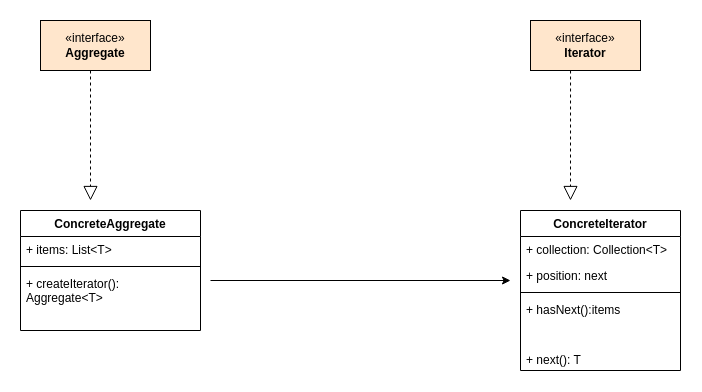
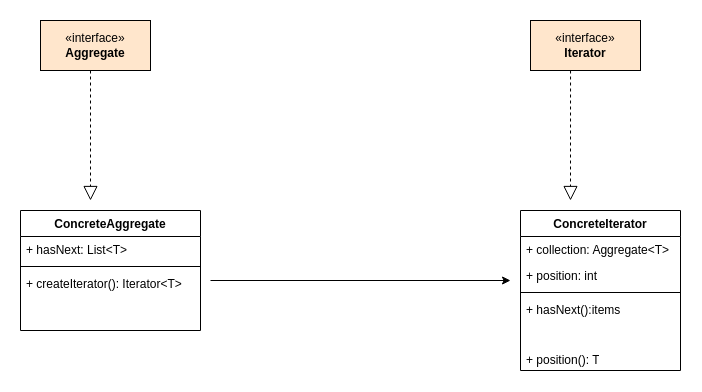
(72, 251) -> (81, 251)
(602, 258) -> (602, 258)
(572, 277) -> (568, 277)
(112, 292) -> (112, 292)
(559, 361) -> (569, 361)
